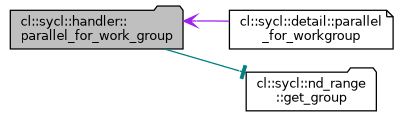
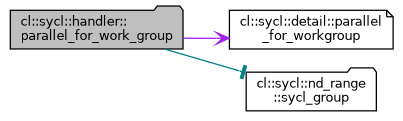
(213, 21) -> (200, 38)
(311, 92) -> (311, 92)
